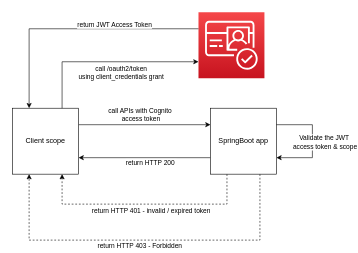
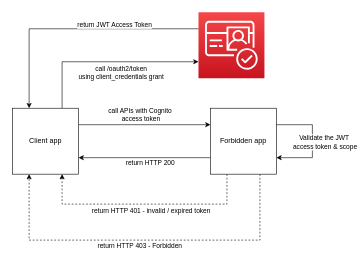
(45, 141) -> (45, 141)
(243, 141) -> (243, 141)
